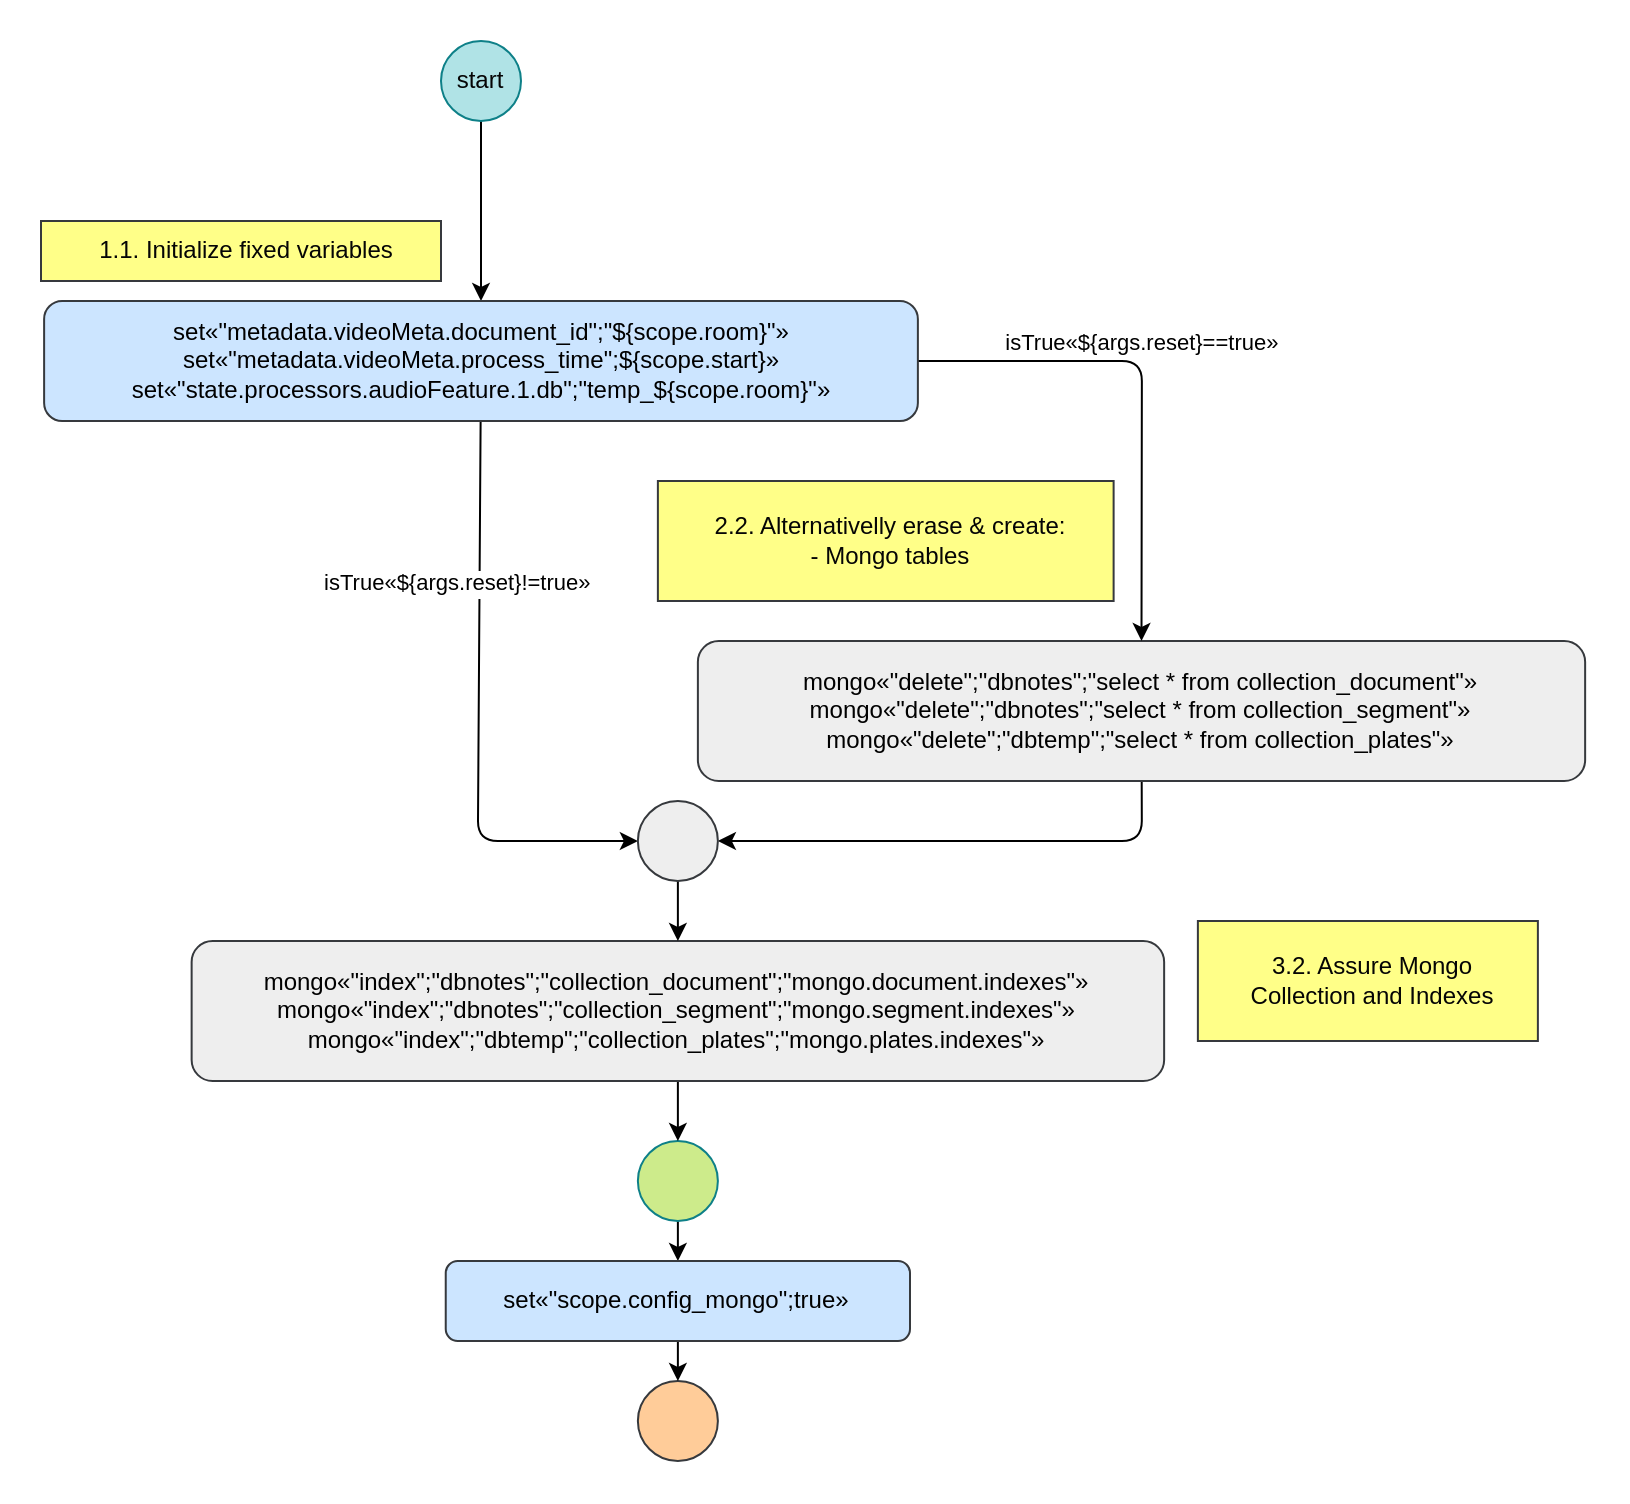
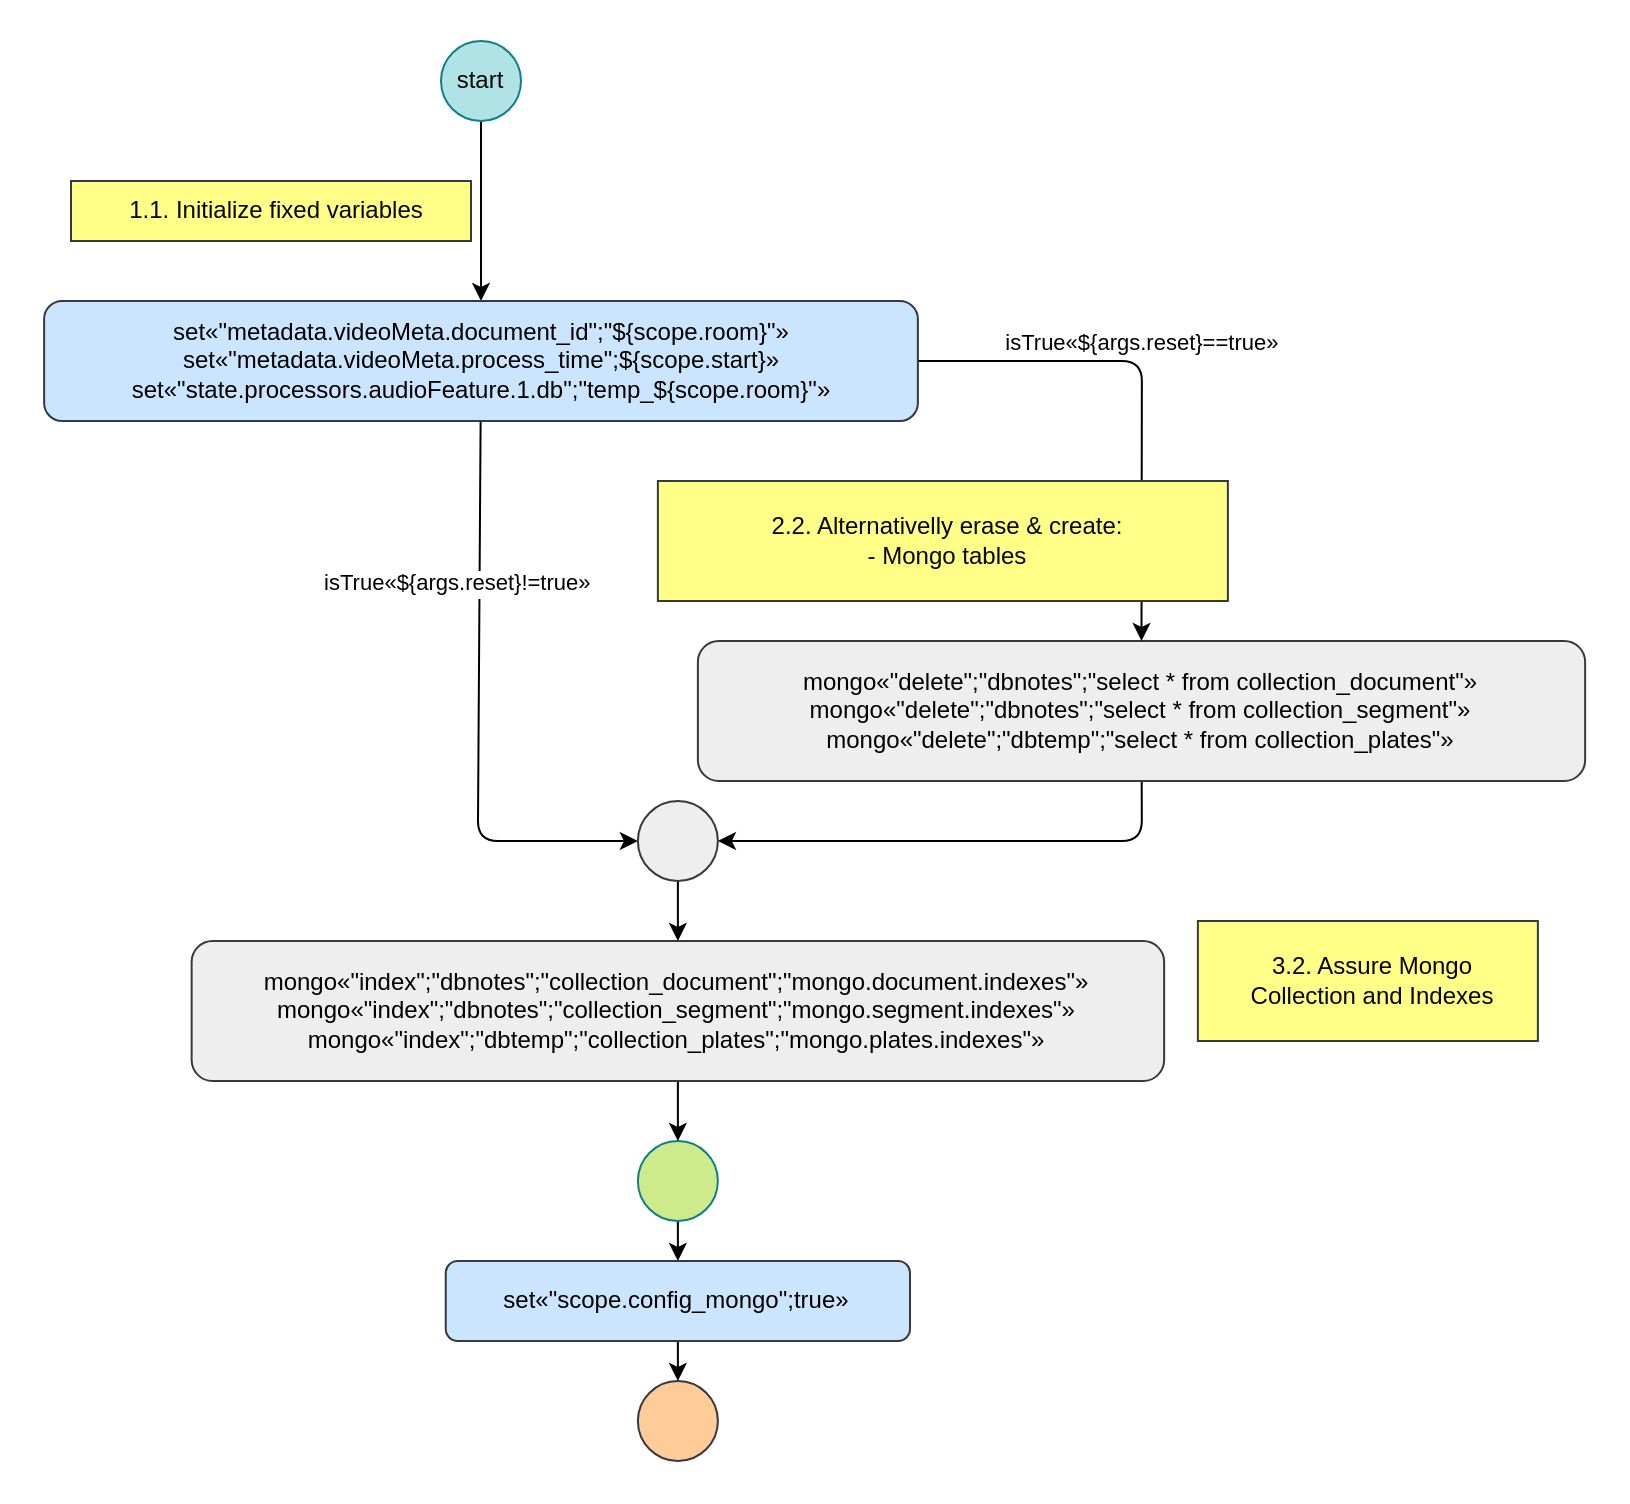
(241, 251) -> (271, 211)
(886, 541) -> (943, 541)
